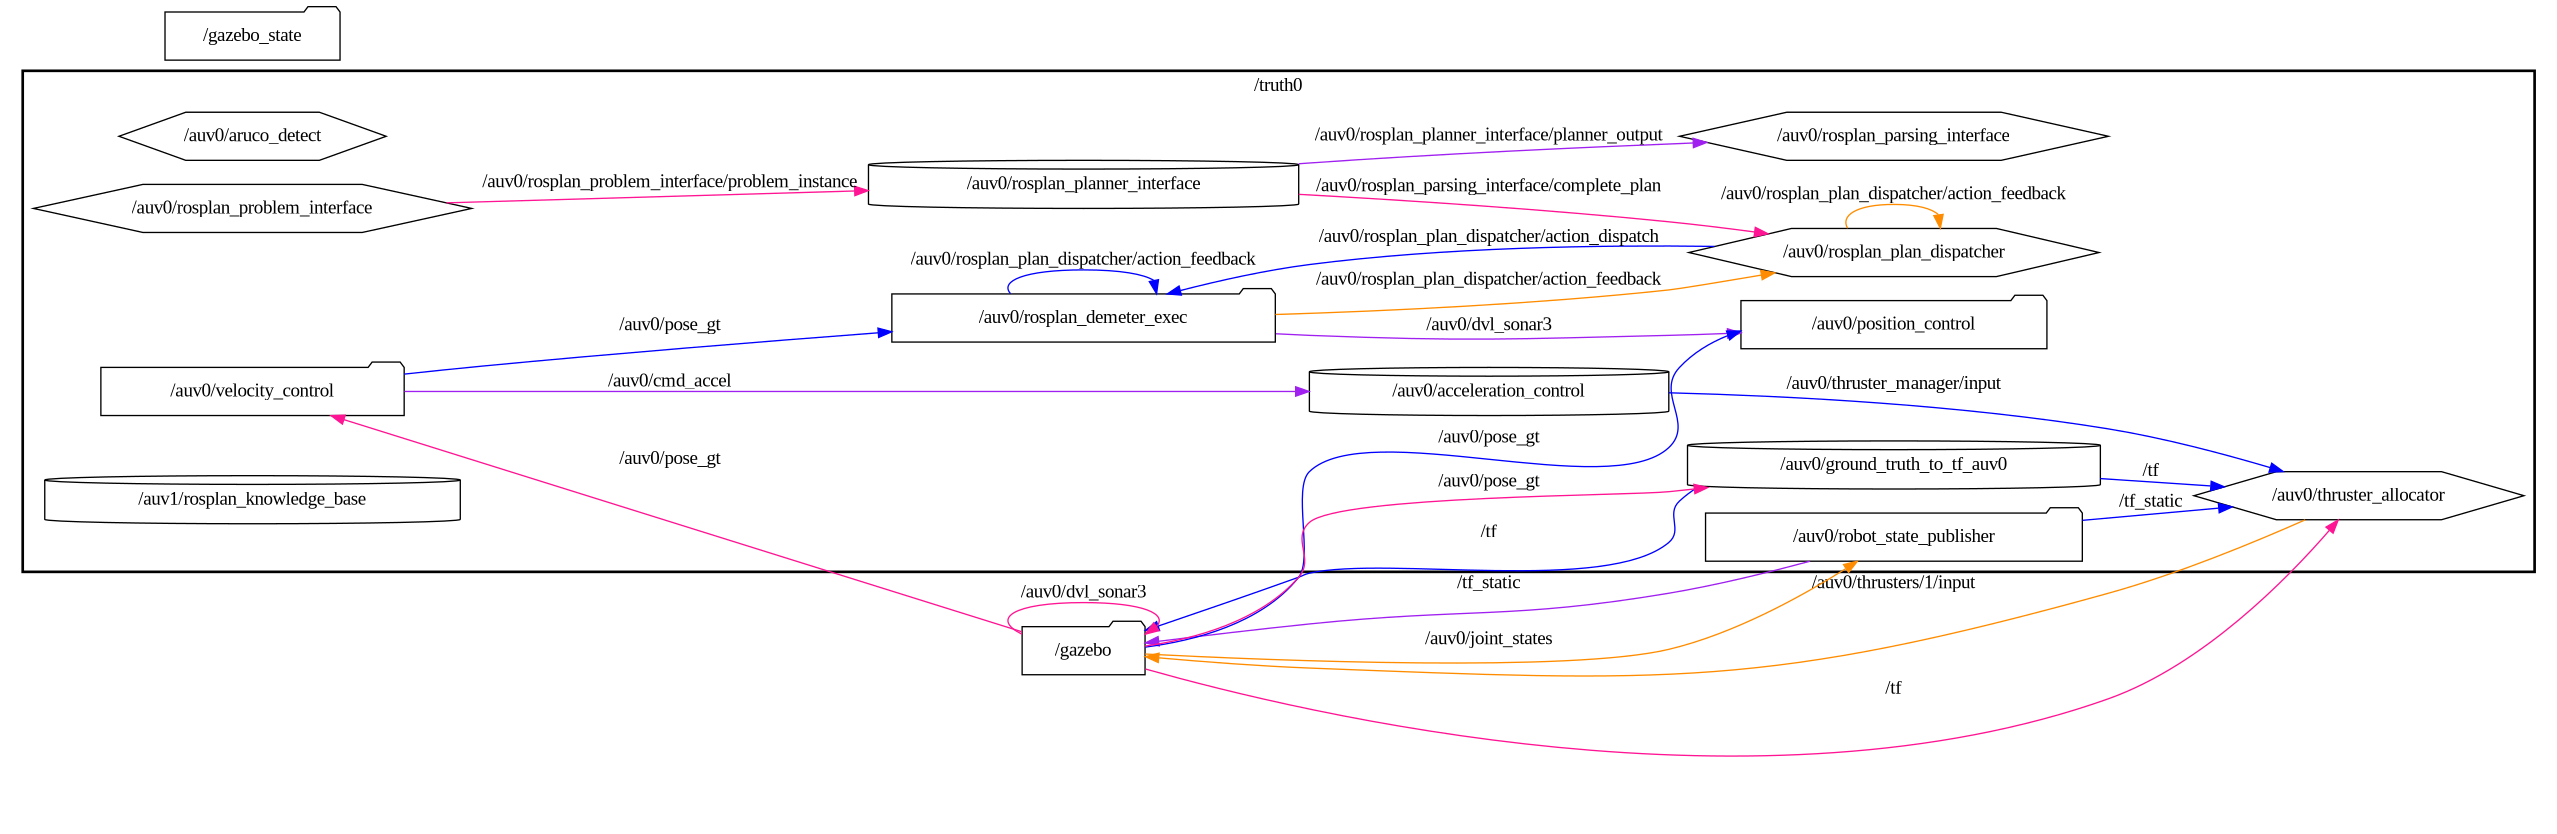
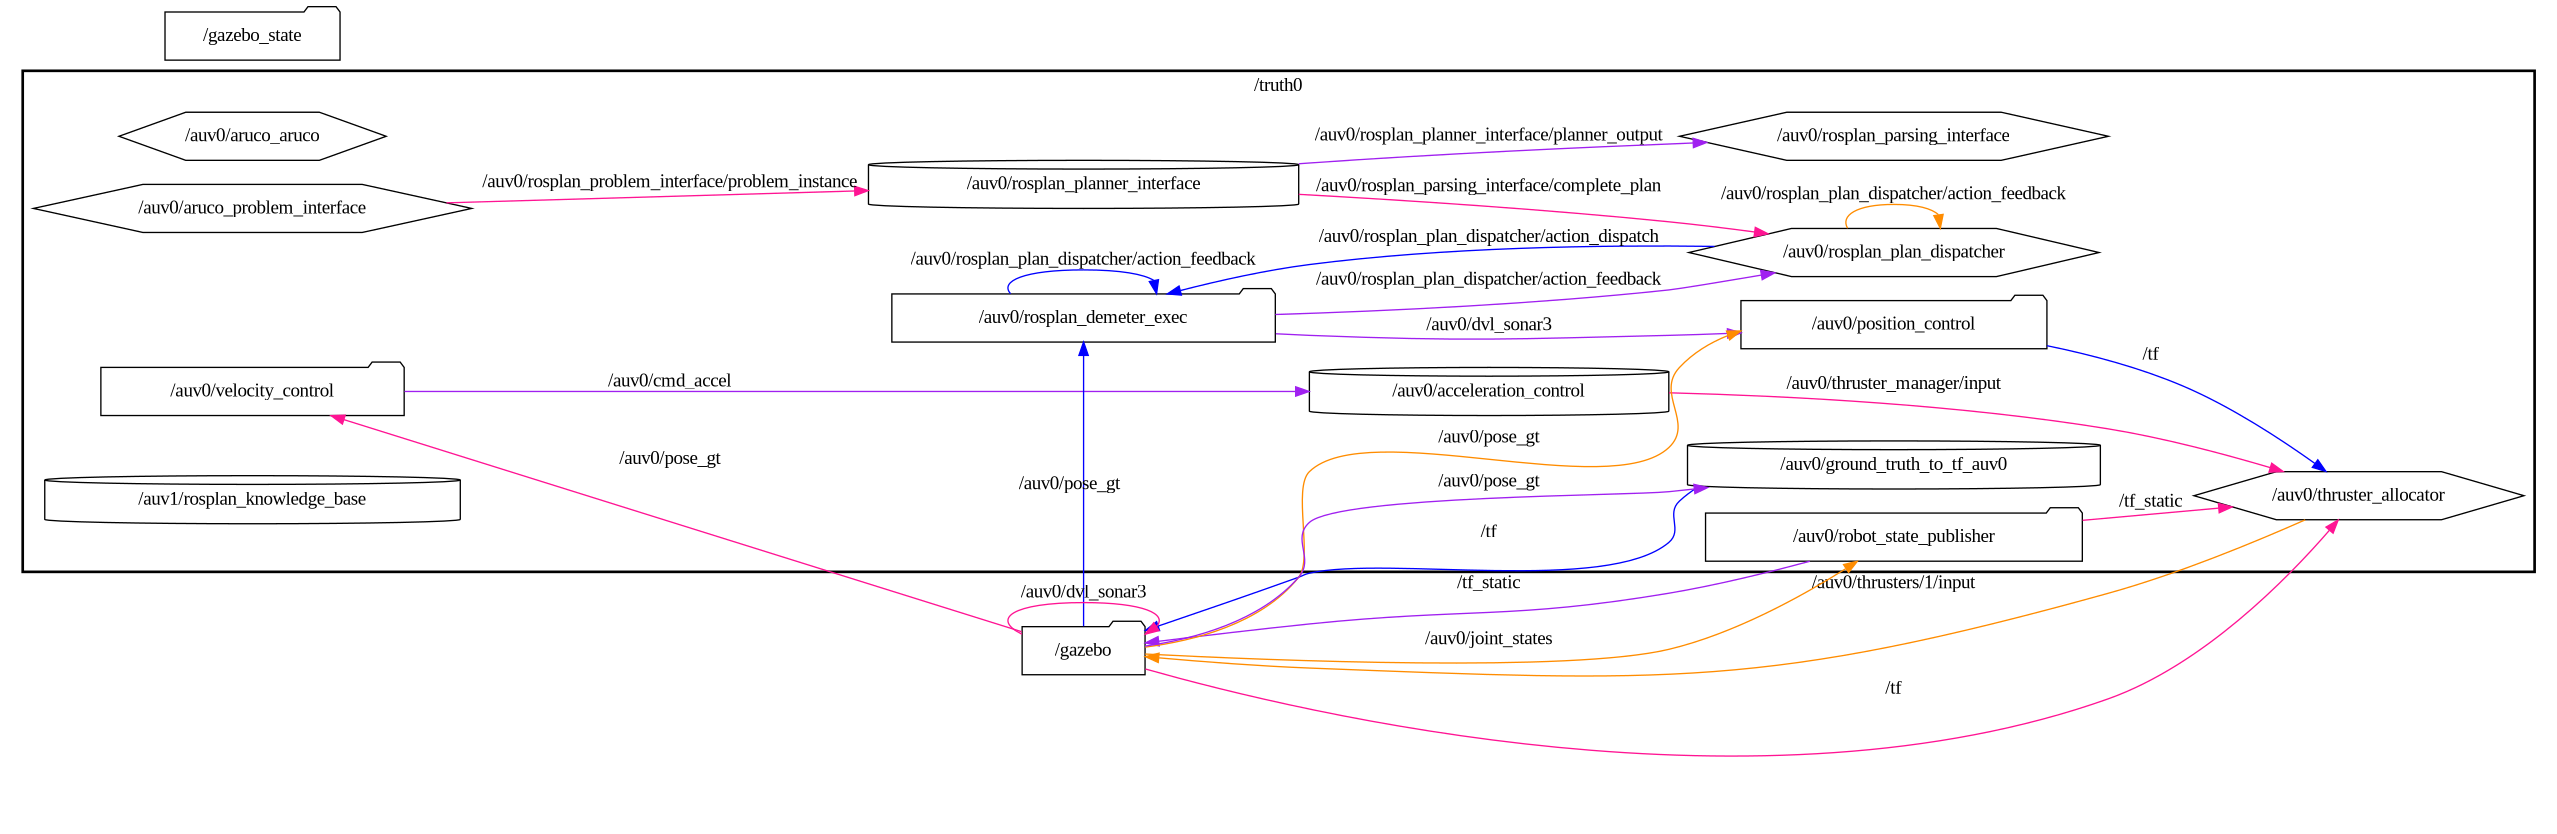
(253, 136) -> (253, 136)
(253, 208) -> (253, 208)
(1519, 303) -> (1519, 303)
(641, 352) -> (1084, 491)
(1972, 411) -> (1972, 411)
(1421, 454) -> (1421, 454)
(2155, 482) -> (2188, 388)
(1386, 506) -> (1386, 506)
(2151, 514) -> (2151, 514)
